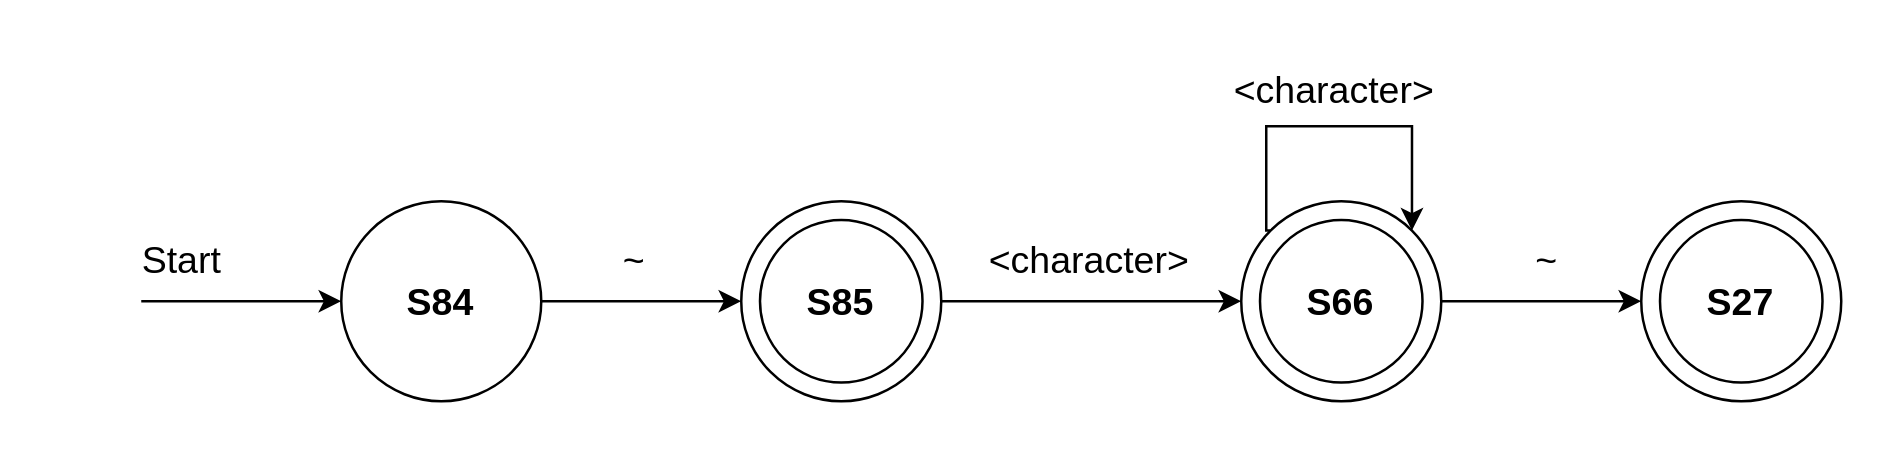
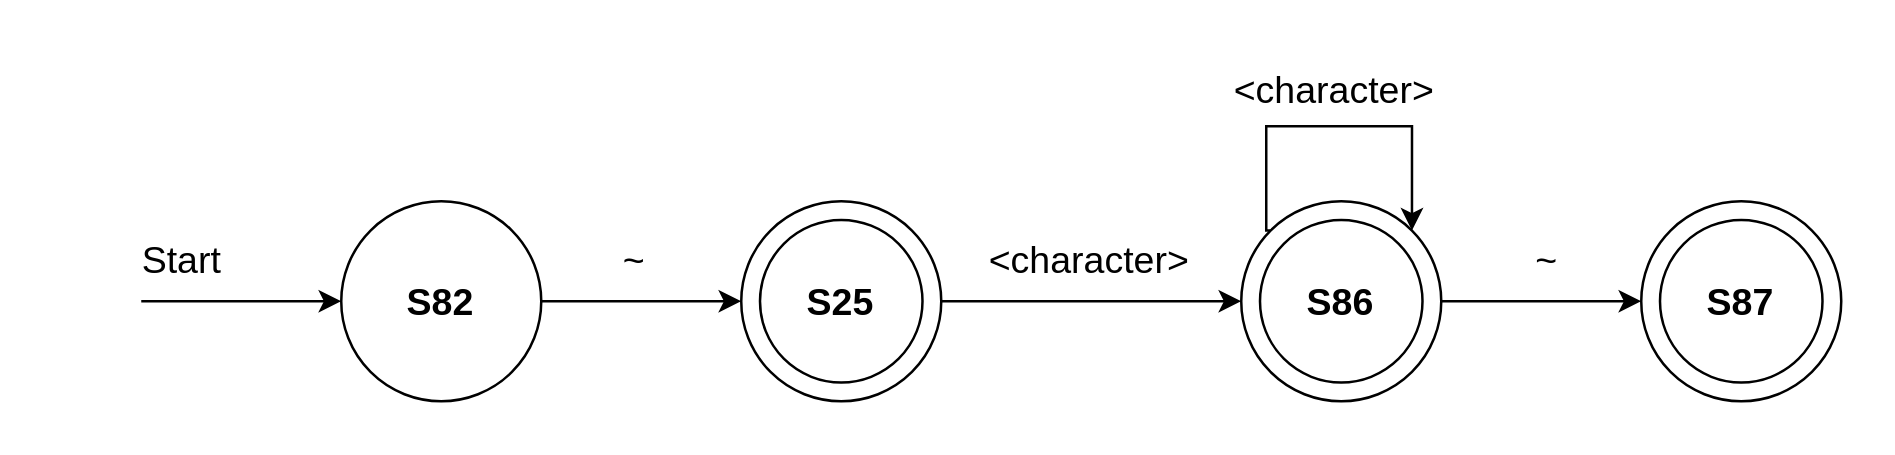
(441, 301) -> (441, 301)
(841, 301) -> (841, 301)
(1341, 301) -> (1341, 301)
(1741, 301) -> (1741, 301)
